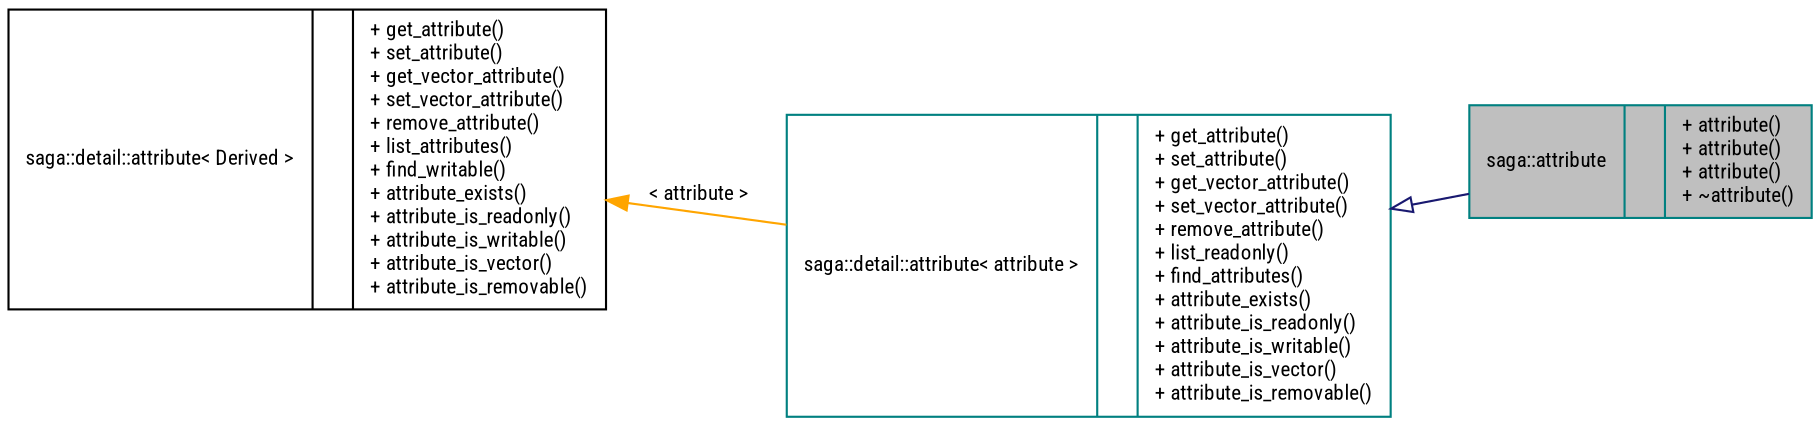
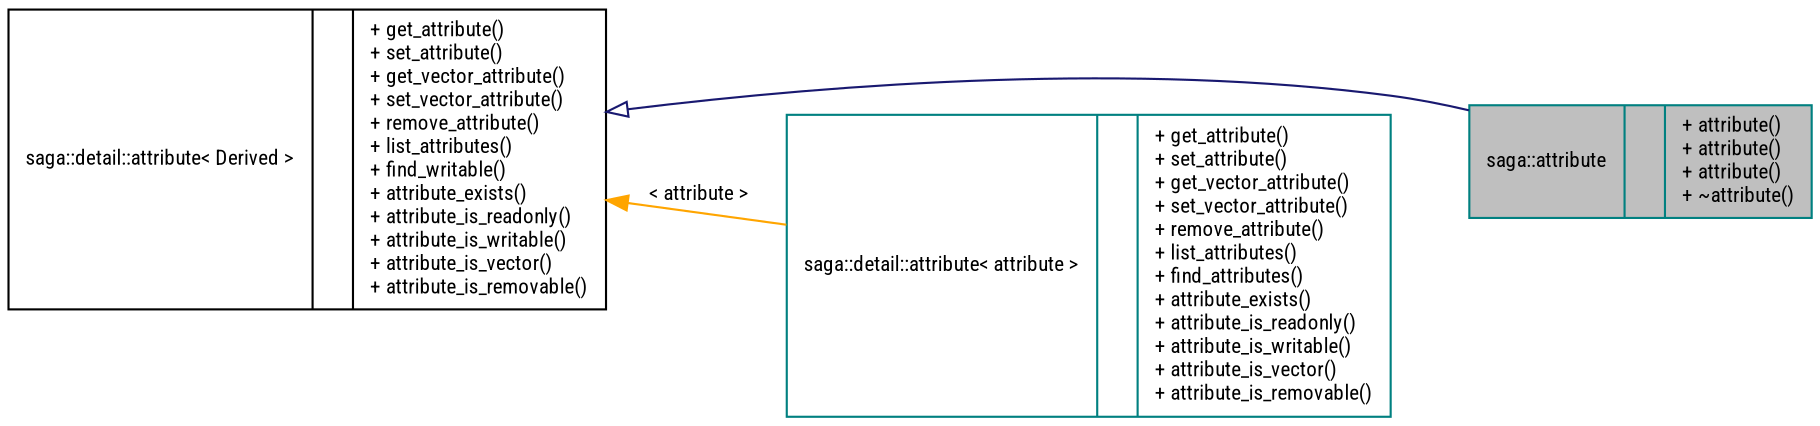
(1441, 199) -> (1049, 79)
(1223, 253) -> (1226, 253)
